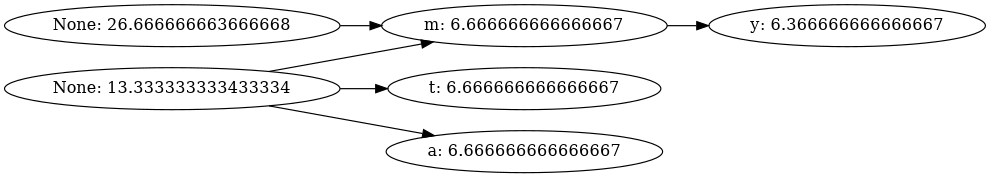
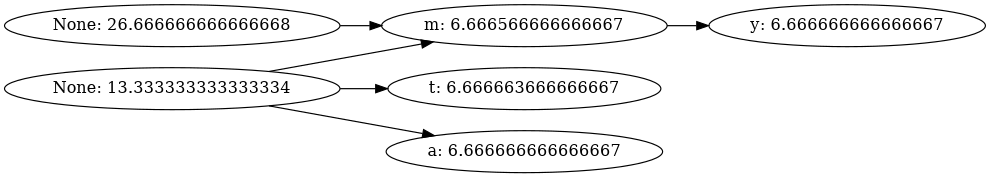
(172, 26) -> (172, 26)
(524, 26) -> (524, 26)
(847, 26) -> (847, 26)
(172, 89) -> (172, 89)
(524, 89) -> (524, 89)
